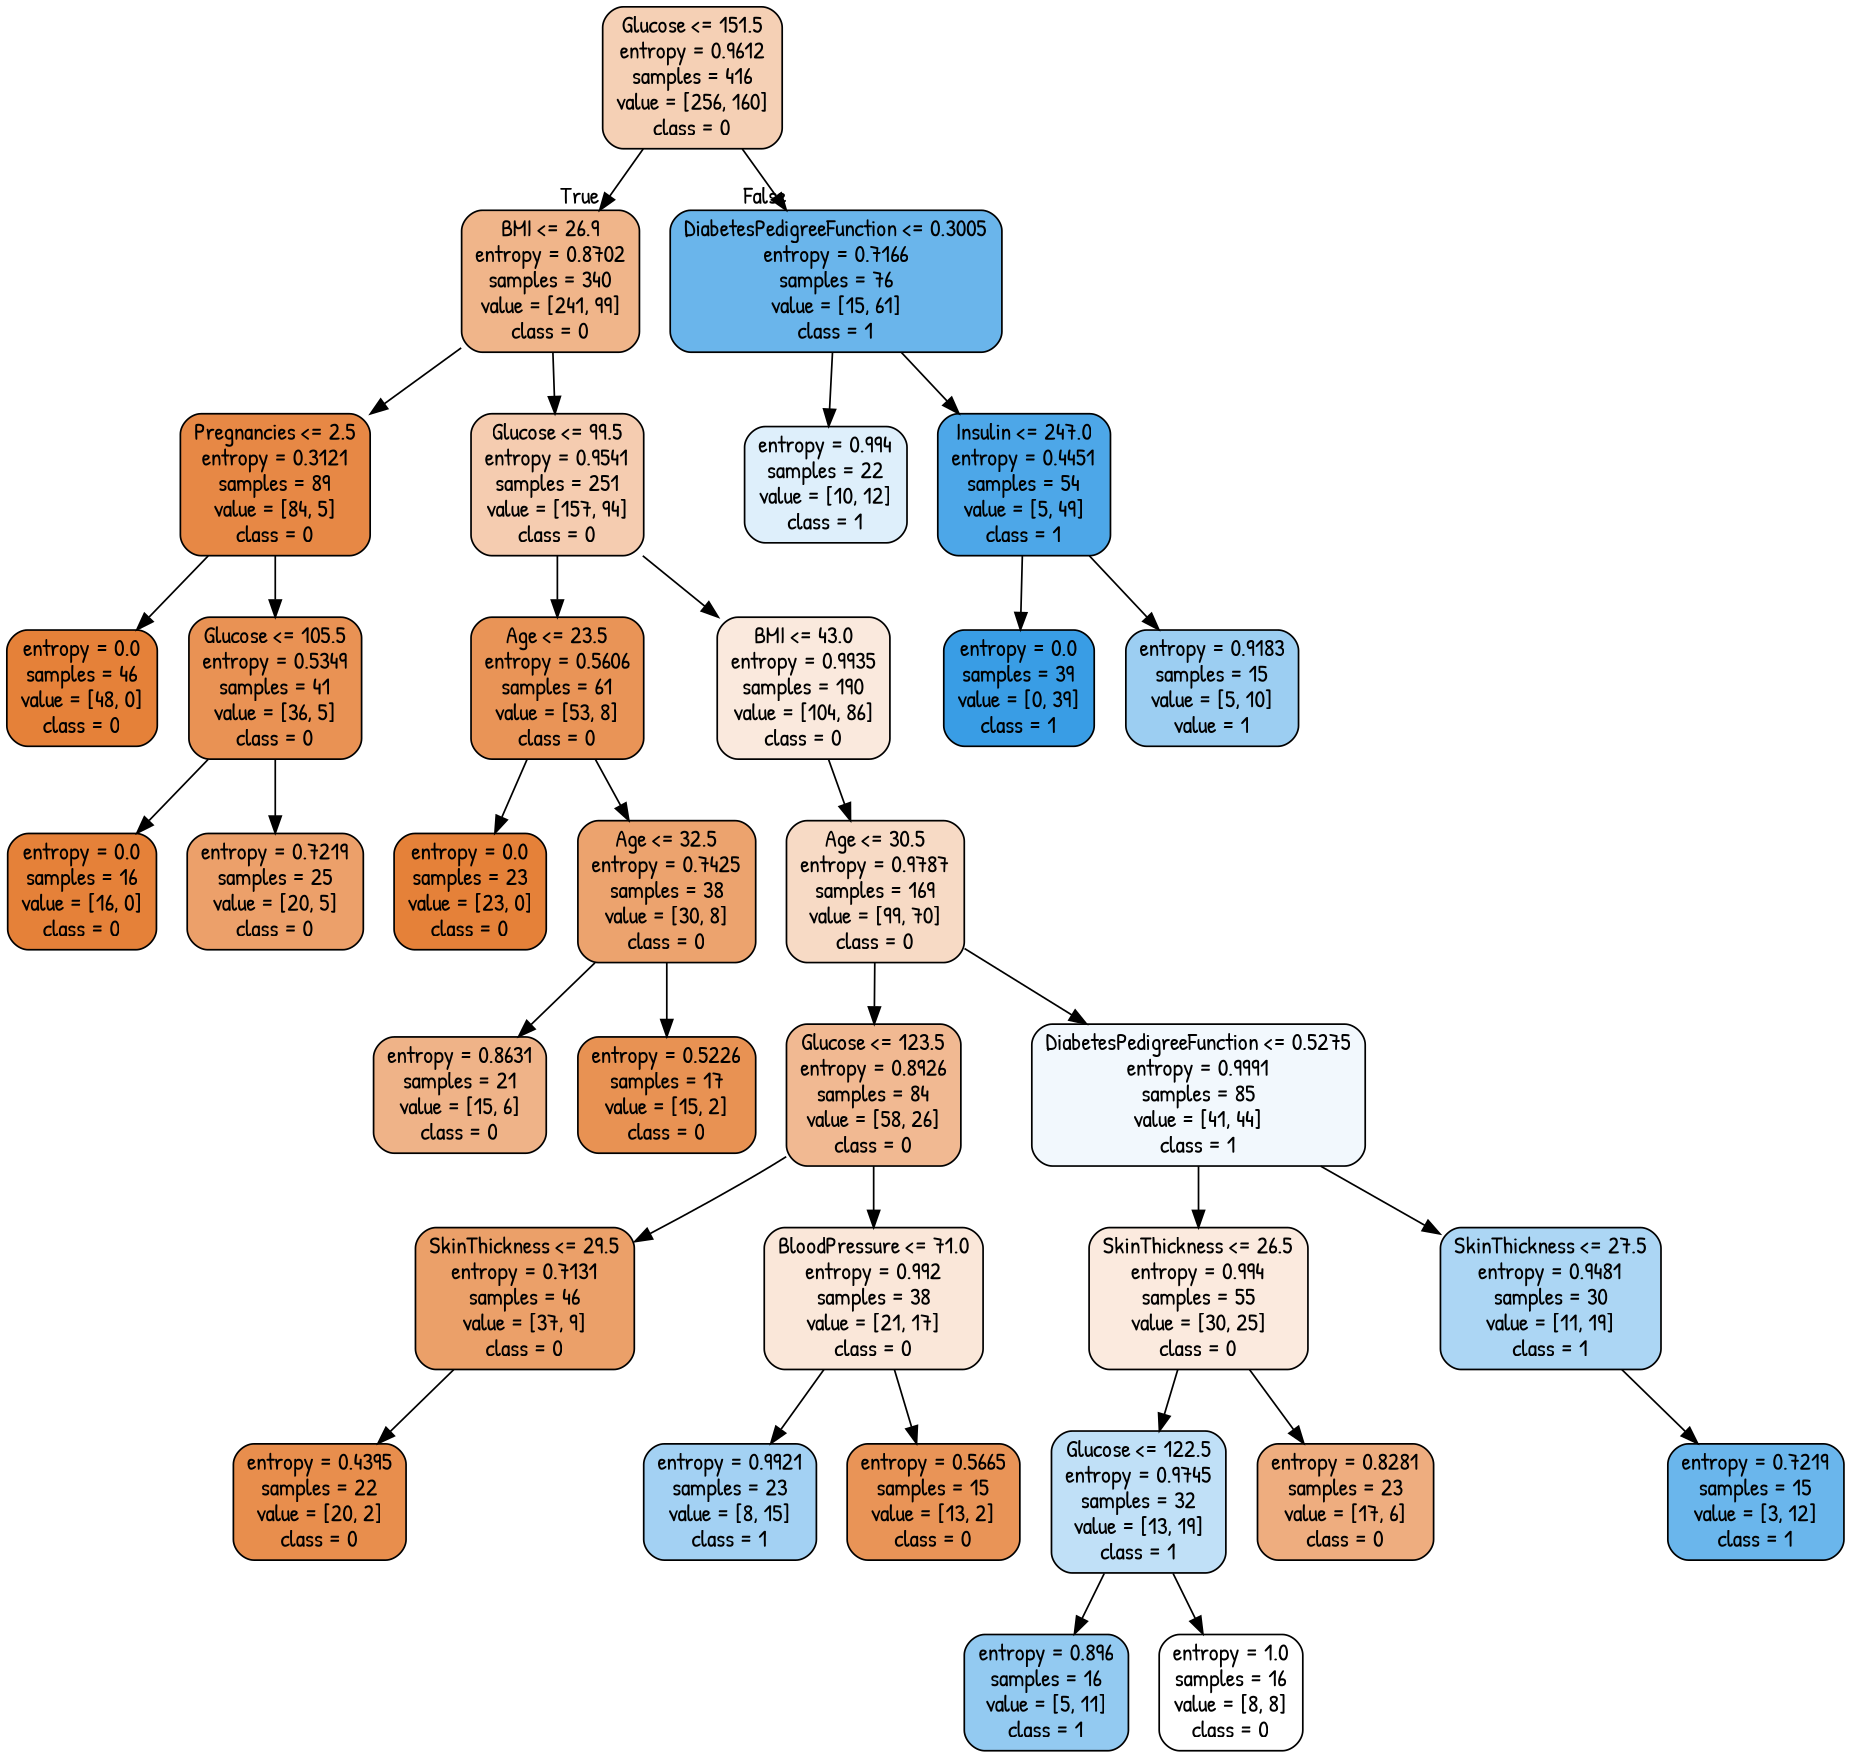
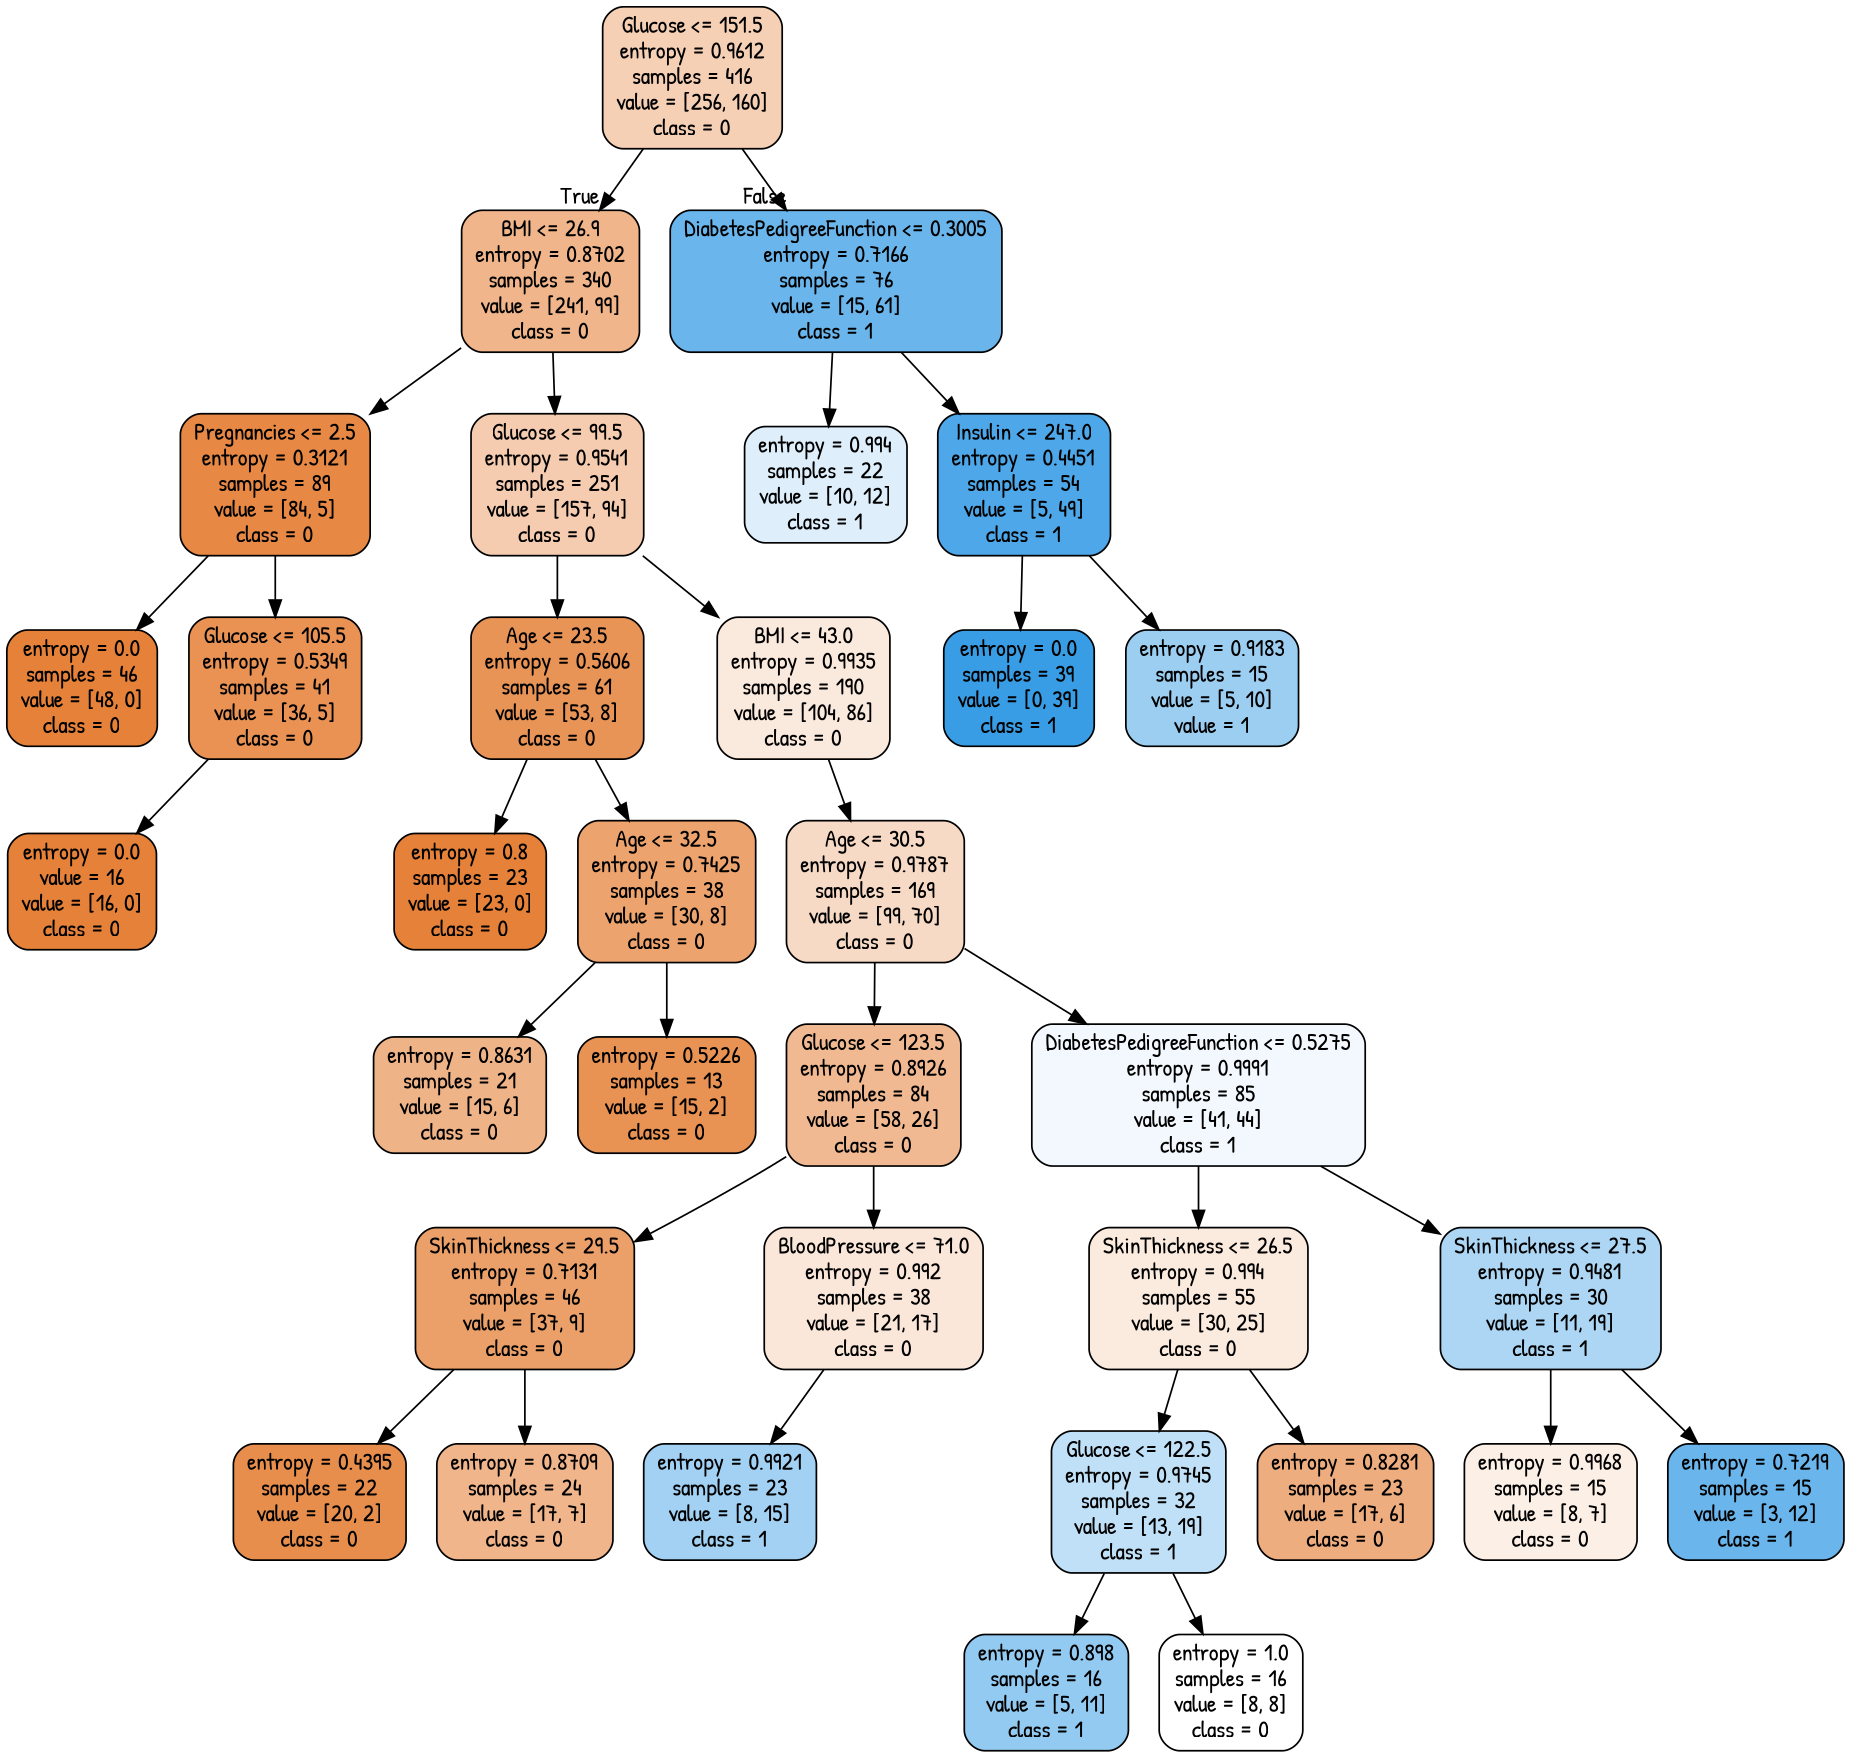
(82, 892) -> (82, 892)
(275, 892) -> none
(470, 892) -> (470, 892)
(667, 1095) -> (667, 1095)
none -> (525, 1502)
(934, 1502) -> none
none -> (1551, 1502)
(1046, 1693) -> (1046, 1693)
